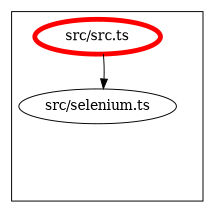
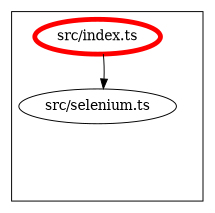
(98, 37) -> (98, 37)
